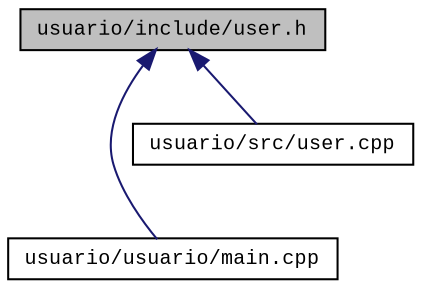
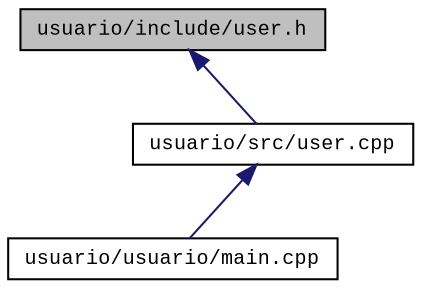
(112, 155) -> (216, 210)
